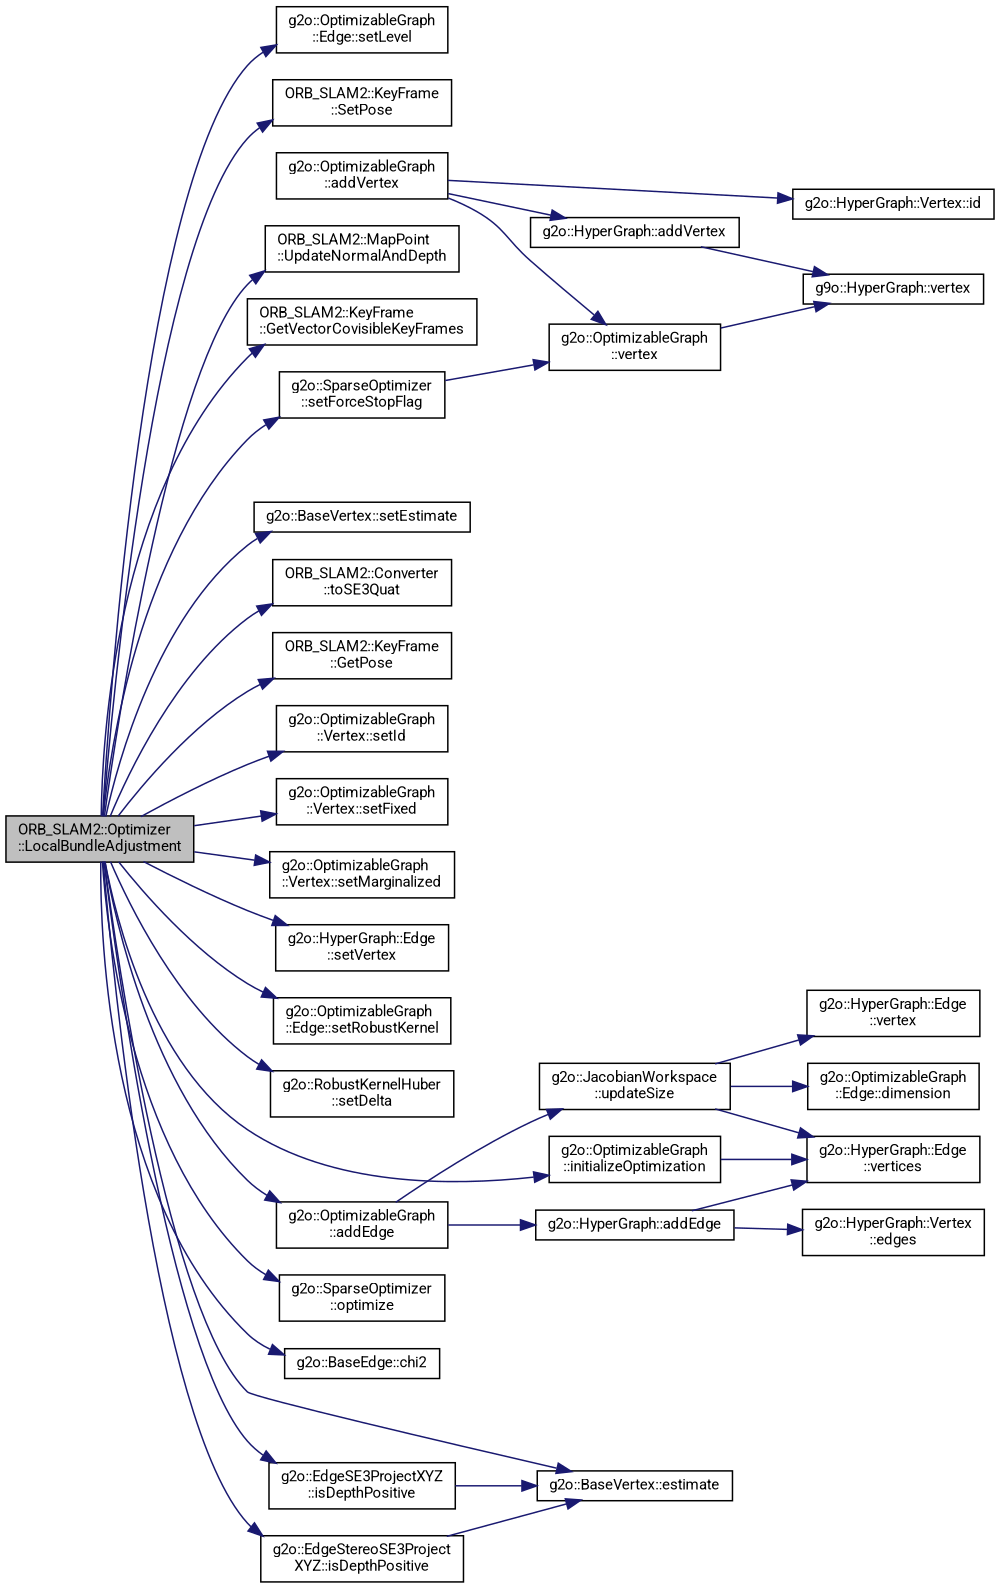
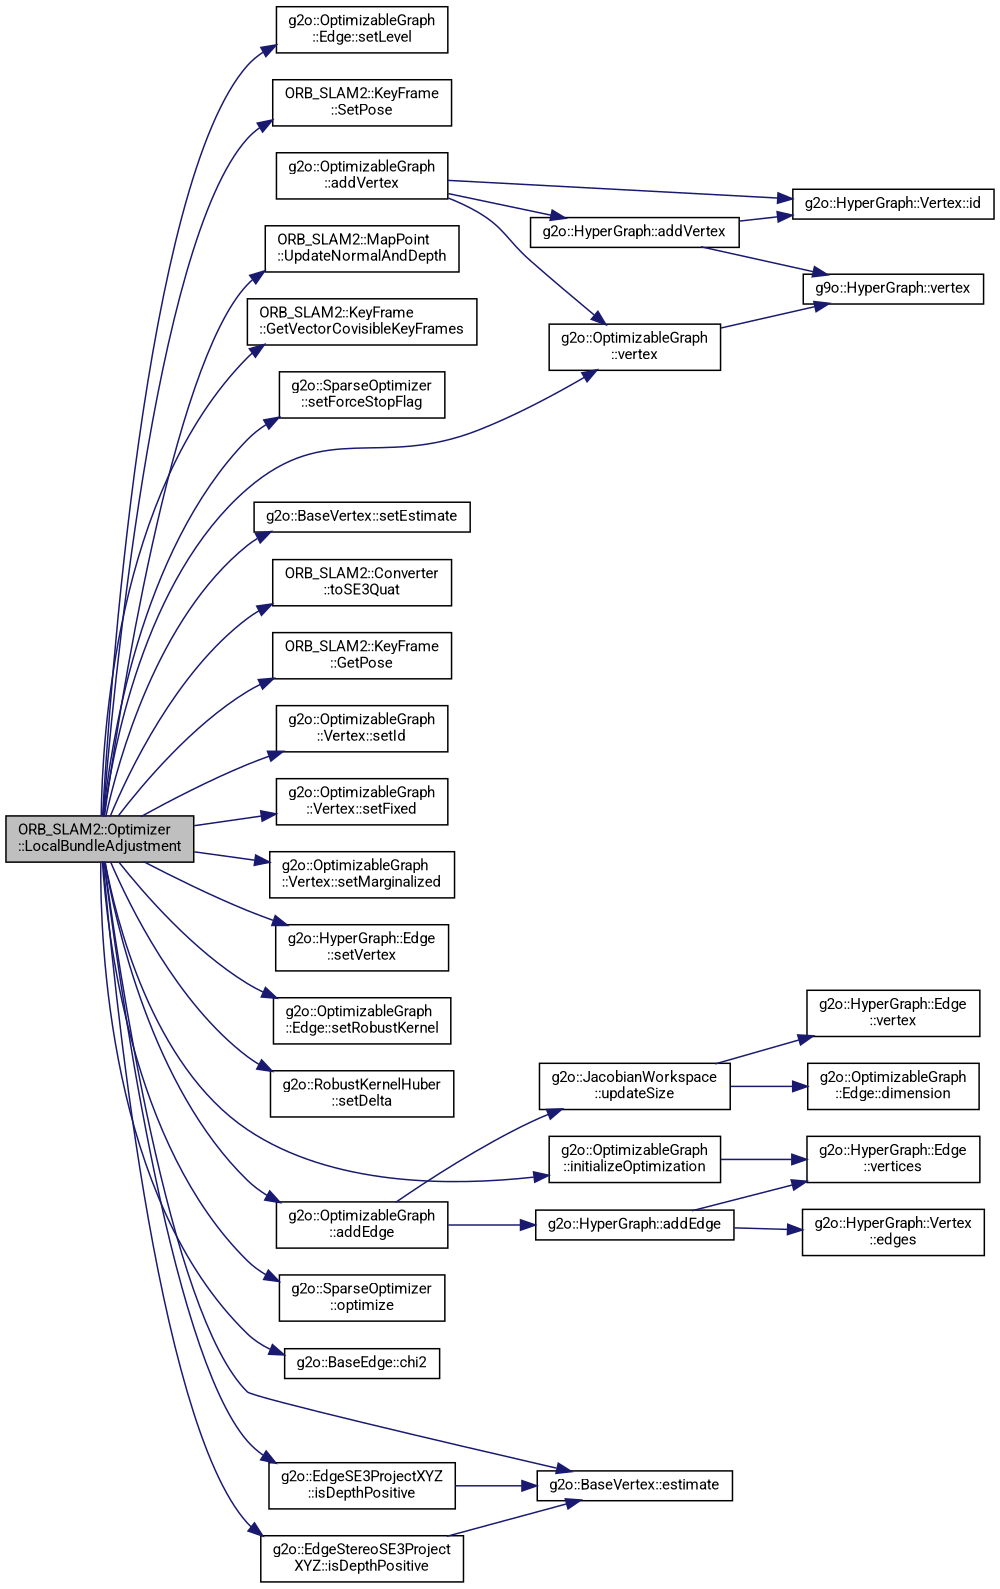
none -> (758, 219)
(490, 373) -> (246, 490)
(757, 1121) -> none
